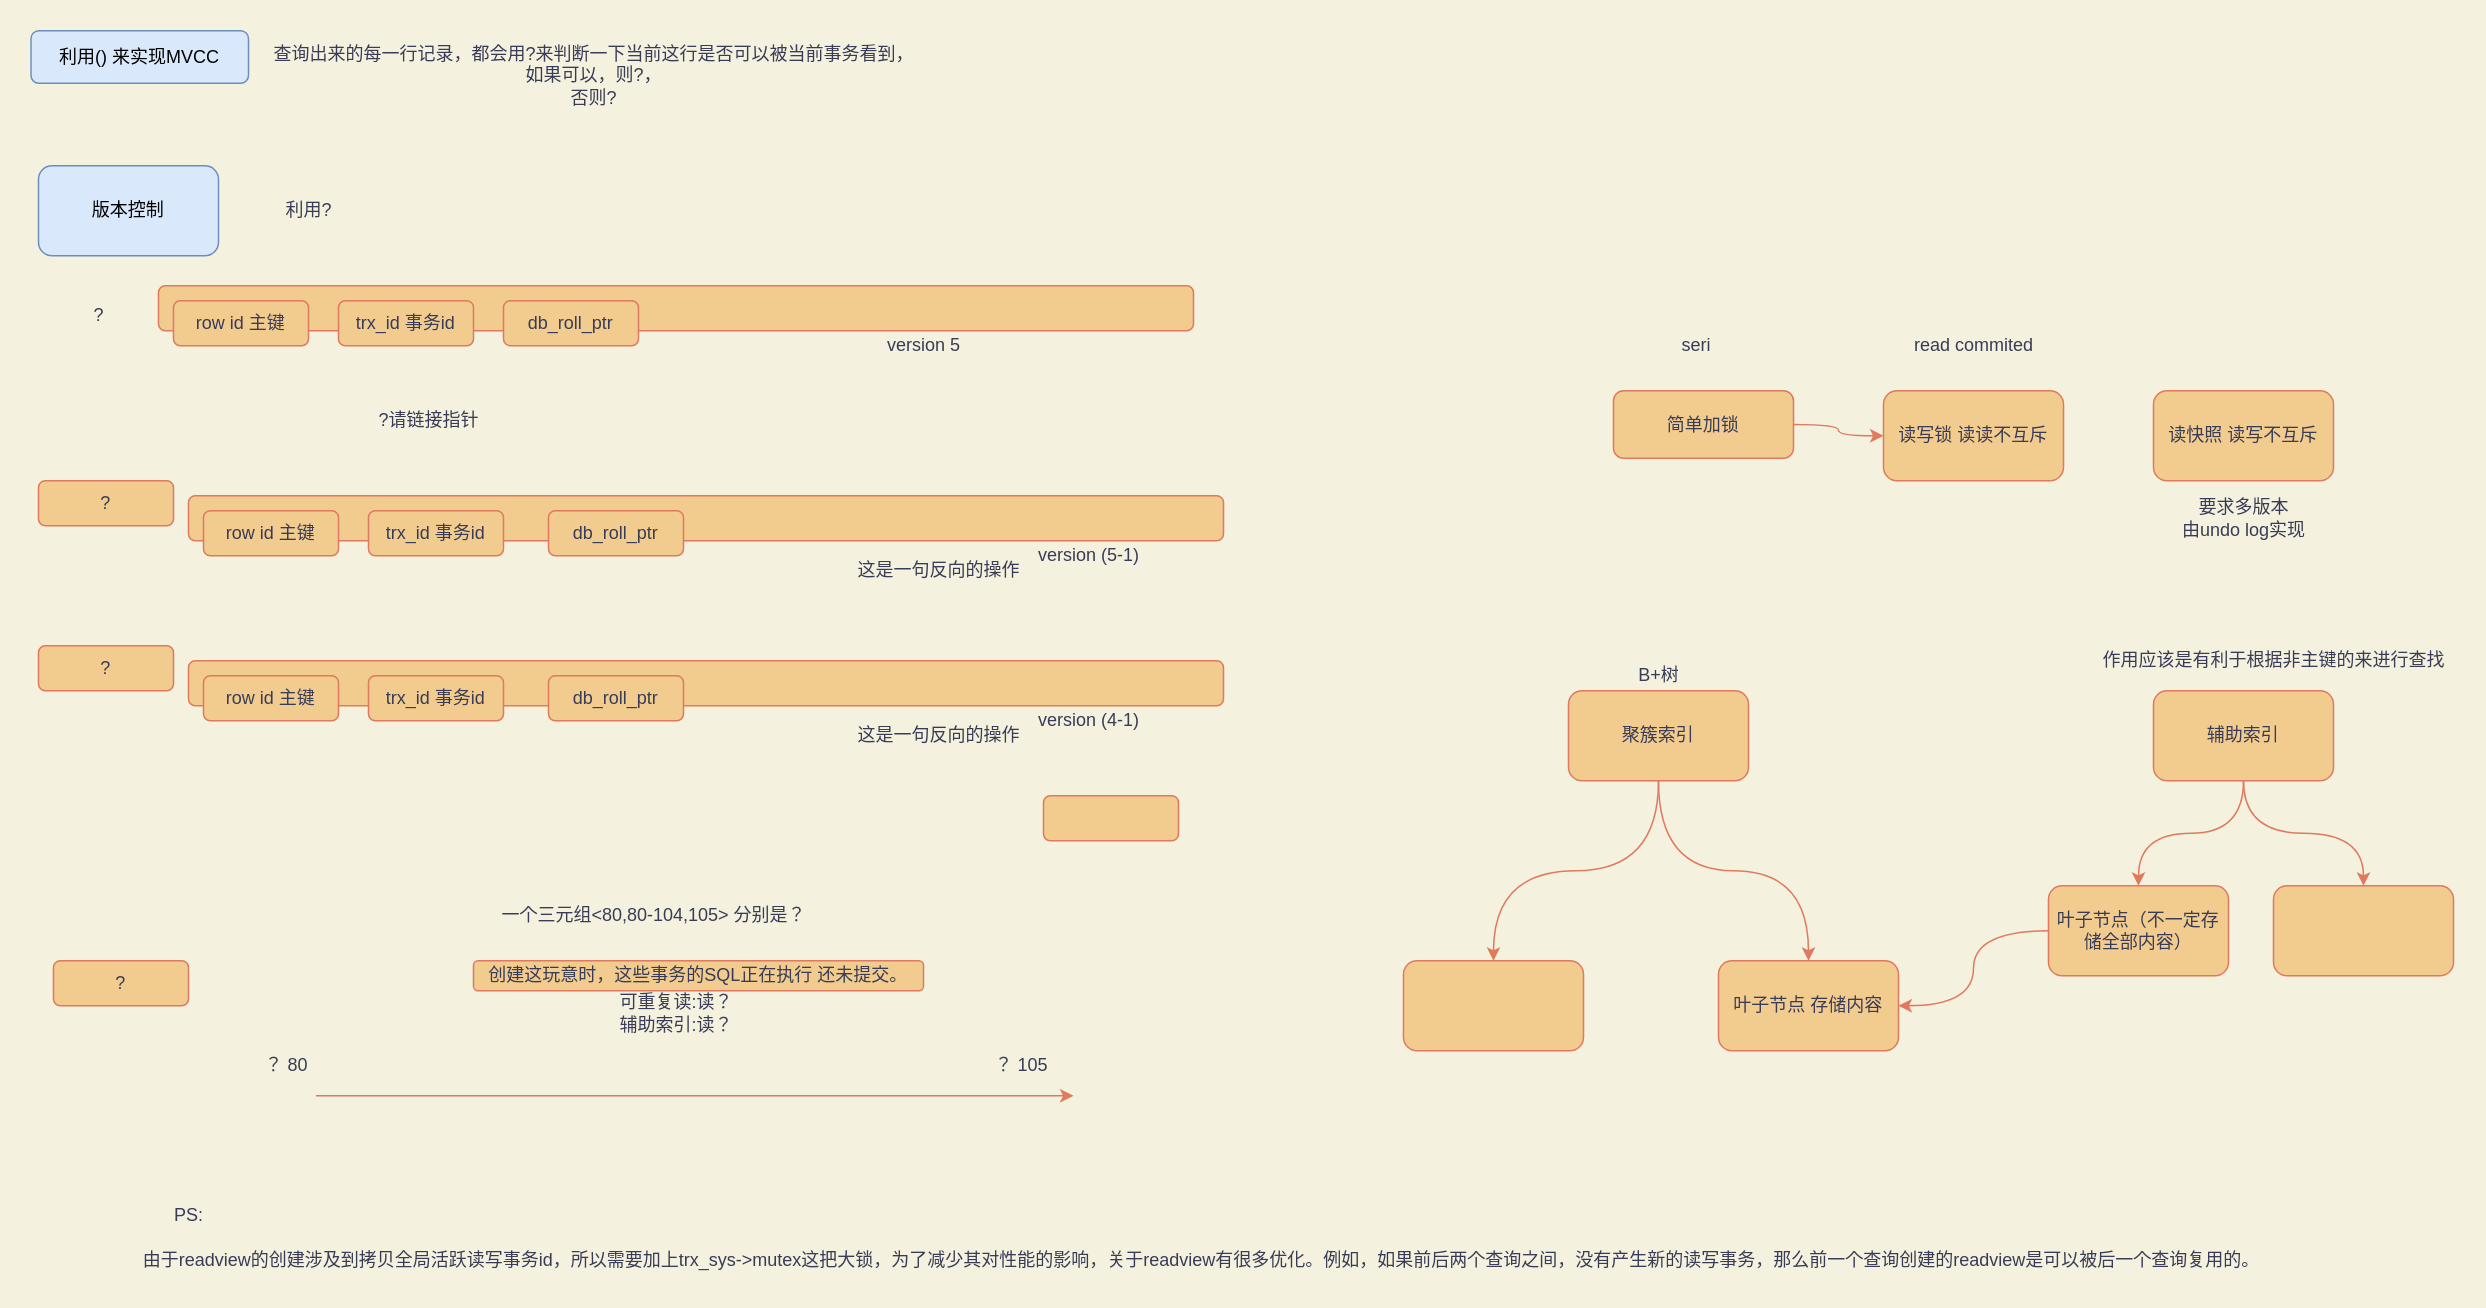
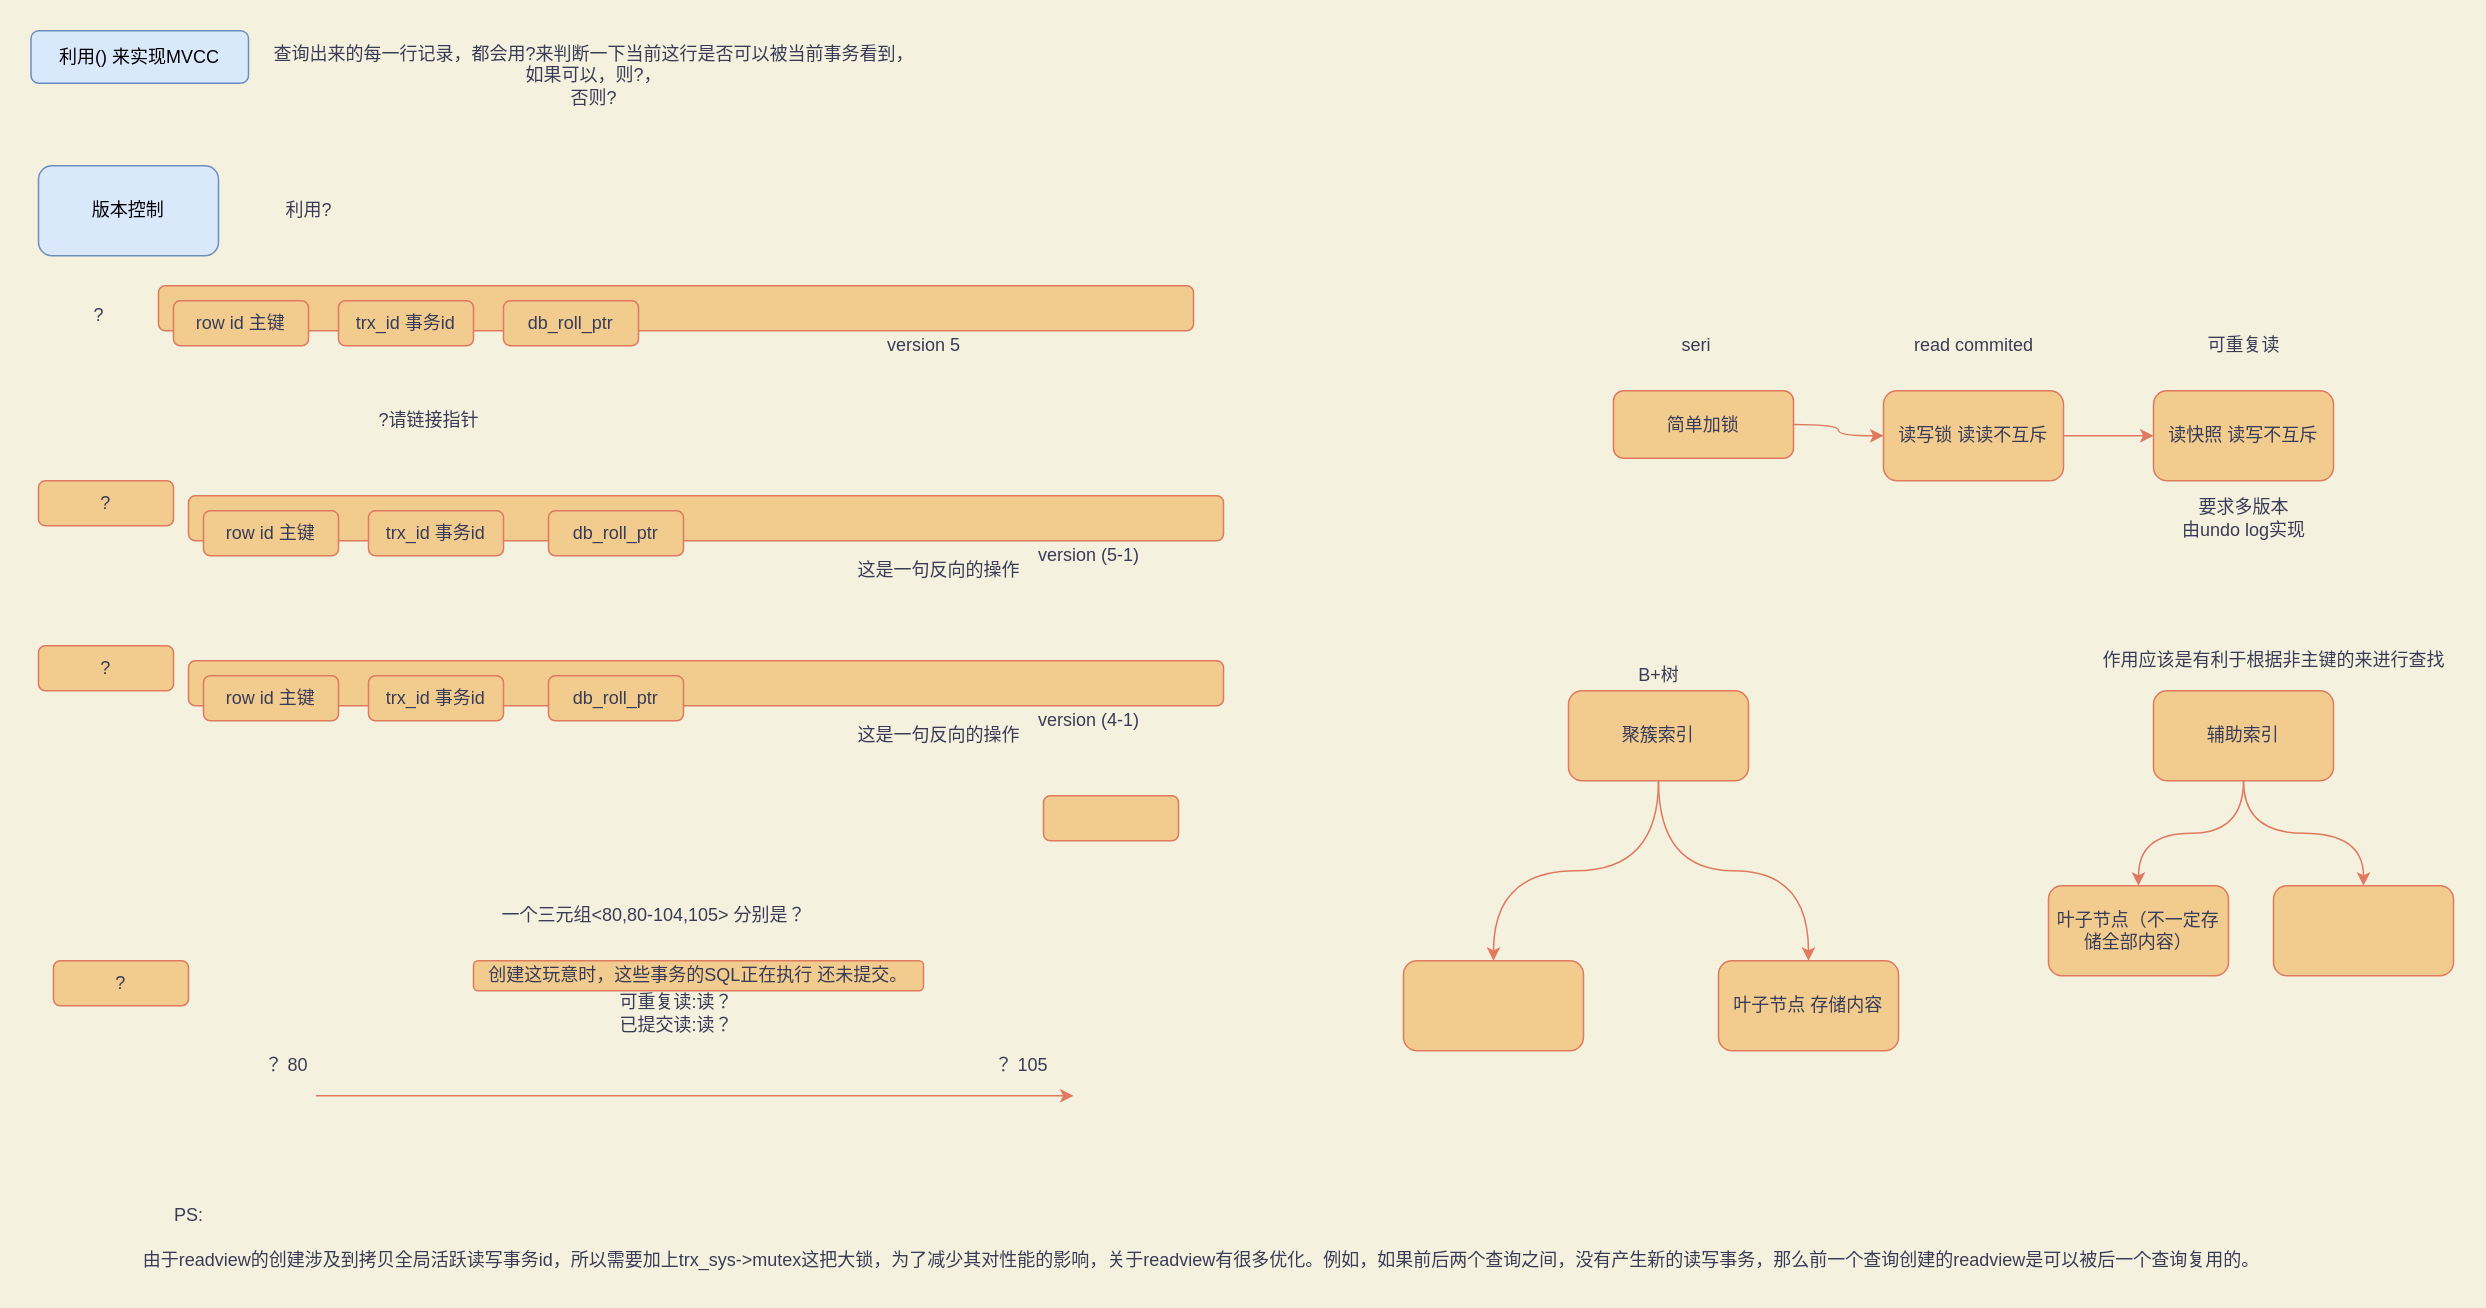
none -> (2243, 346)
none -> (2104, 436)
(1974, 963) -> none
(677, 1013) -> (677, 1013)
